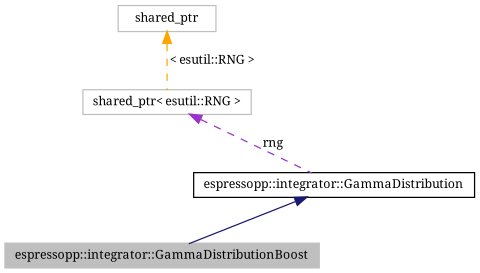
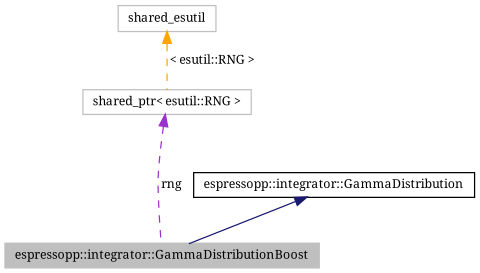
(167, 19) -> (167, 19)
(256, 146) -> (158, 185)
